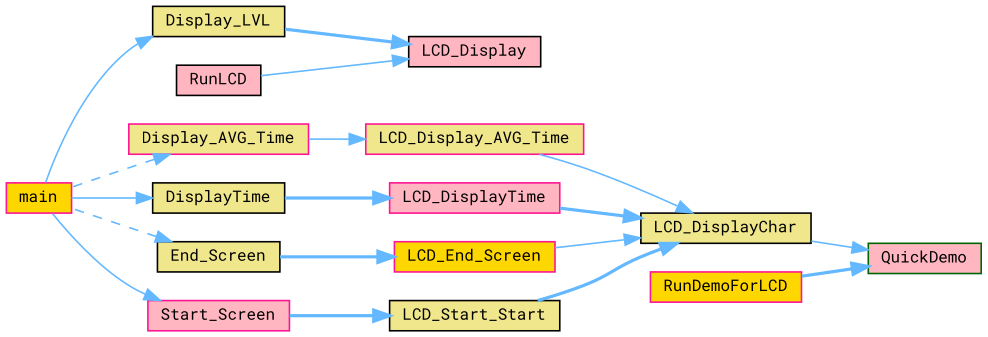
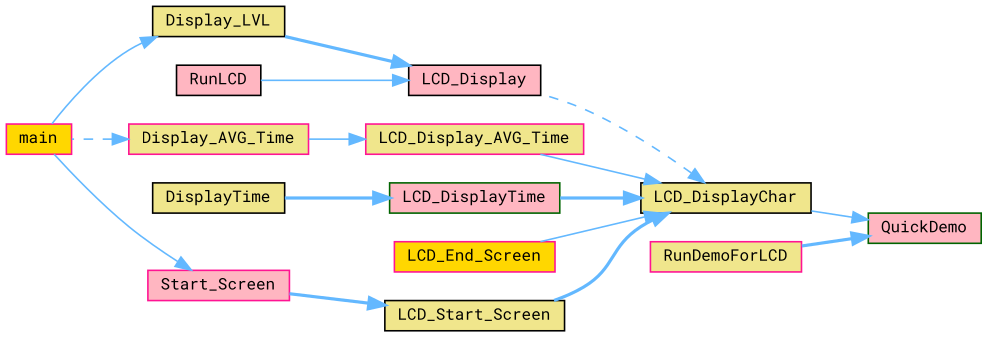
none -> (620, 127)
(104, 198) -> none
(475, 198) -> (475, 198)
(219, 257) -> none
(726, 287) -> (726, 257)
(475, 316) -> (475, 316)
